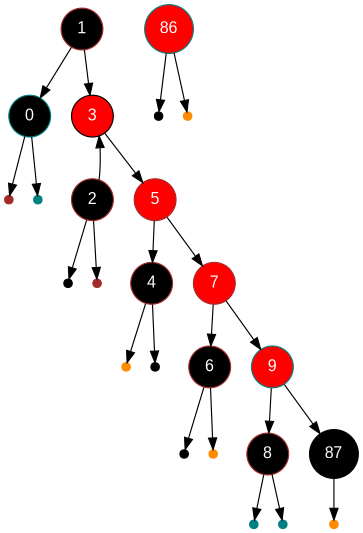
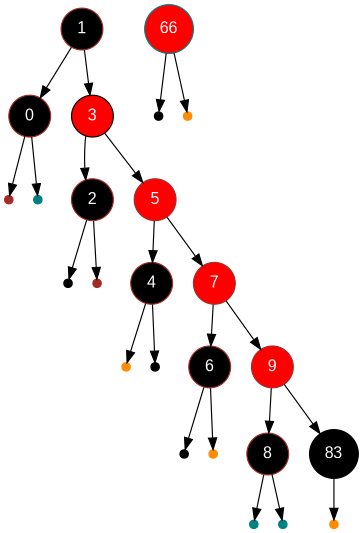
(169, 29) -> (169, 29)
(30, 116) -> (30, 116)
(100, 164) -> (85, 152)
(272, 367) -> (272, 367)
(334, 454) -> (334, 454)
